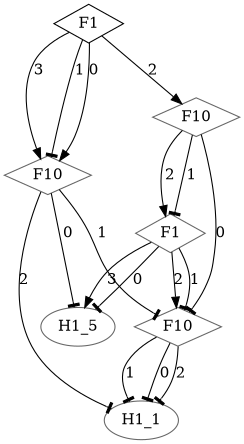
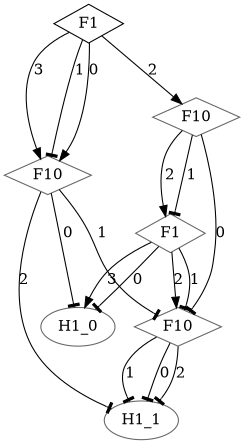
(78, 327) -> (78, 327)
